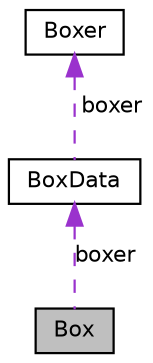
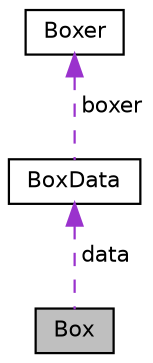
(102, 256) -> (102, 256)
